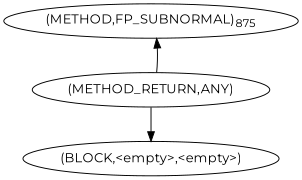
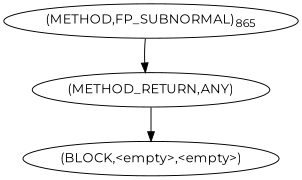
(246, 20) -> (246, 20)
(157, 60) -> (145, 51)
